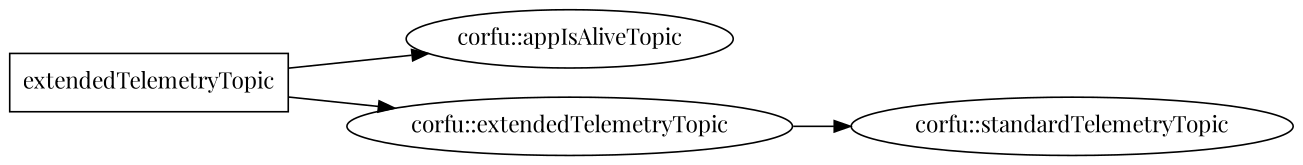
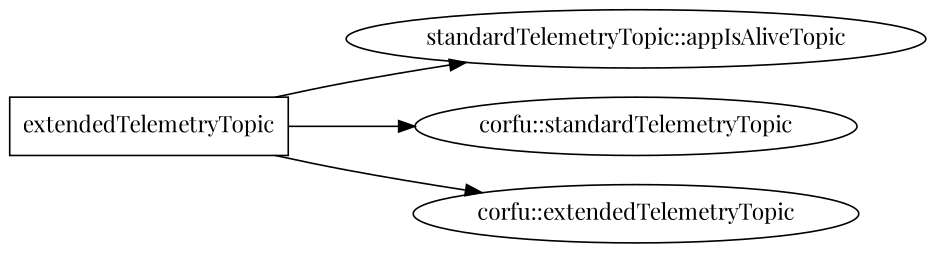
(570, 39) -> (636, 39)
(814, 126) -> (343, 126)
